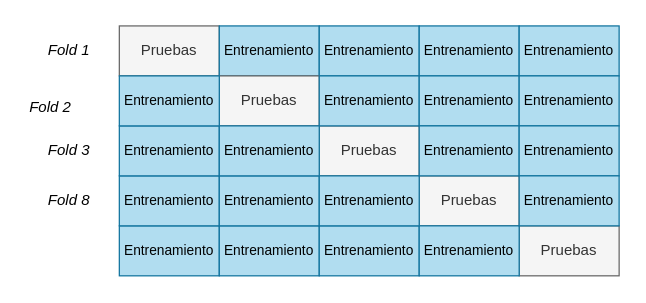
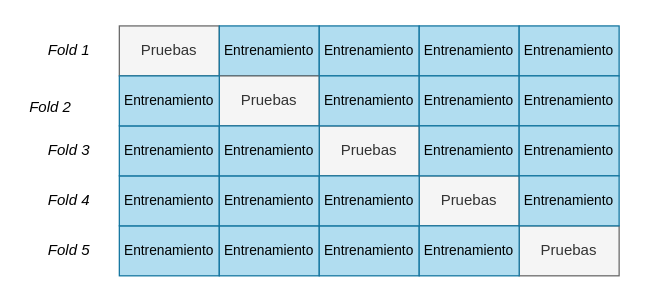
(69, 201) -> (69, 201)
none -> (69, 251)
